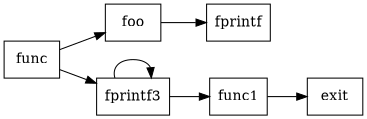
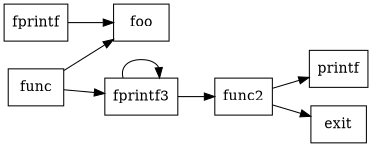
(178, 23) -> (85, 23)
none -> (339, 69)
(238, 97) -> (244, 97)
